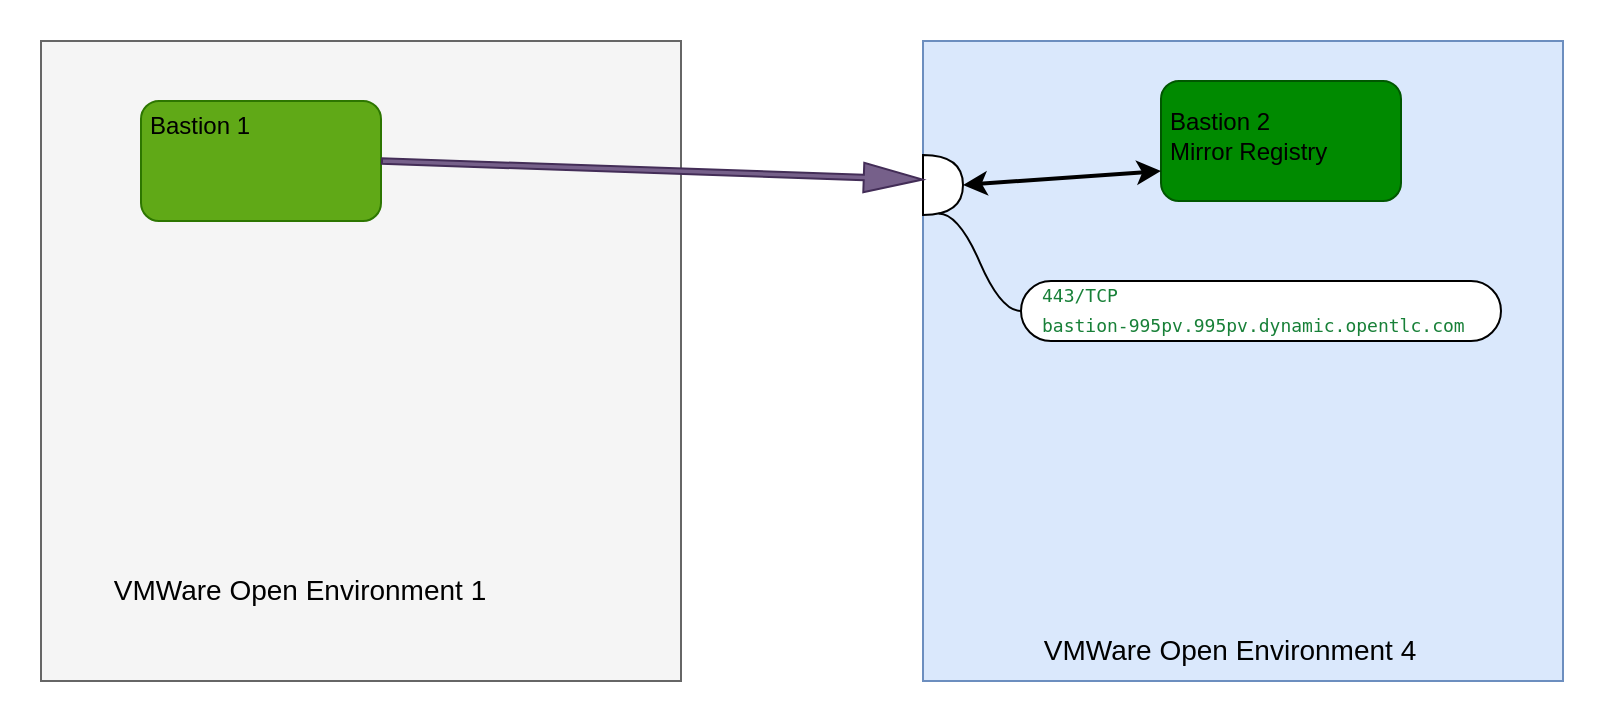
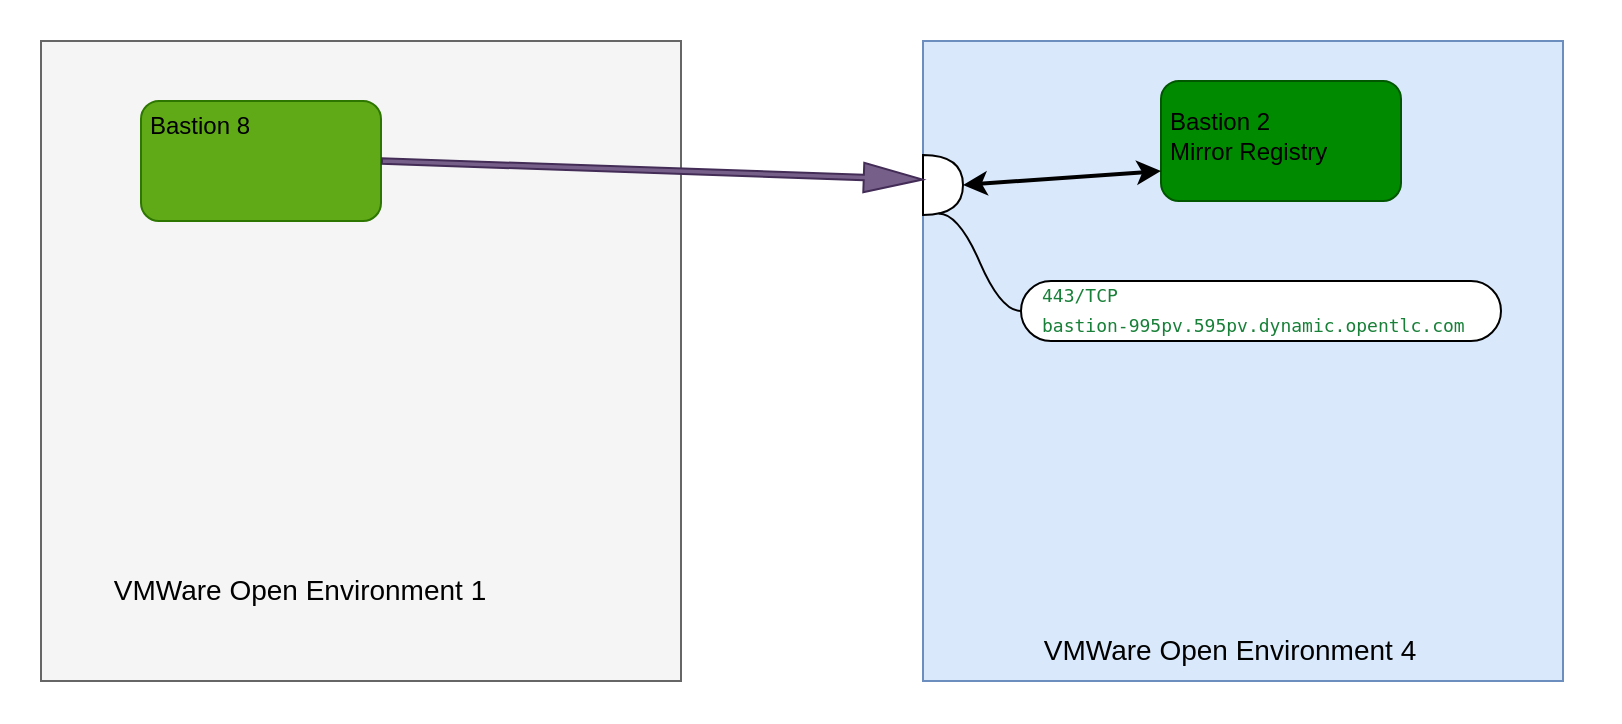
(201, 127) -> (201, 127)
(1283, 309) -> (1283, 309)
